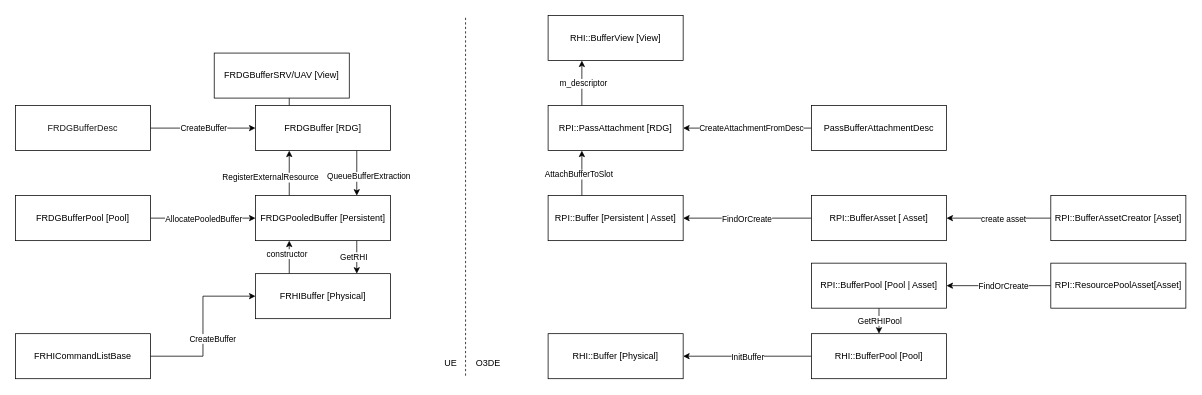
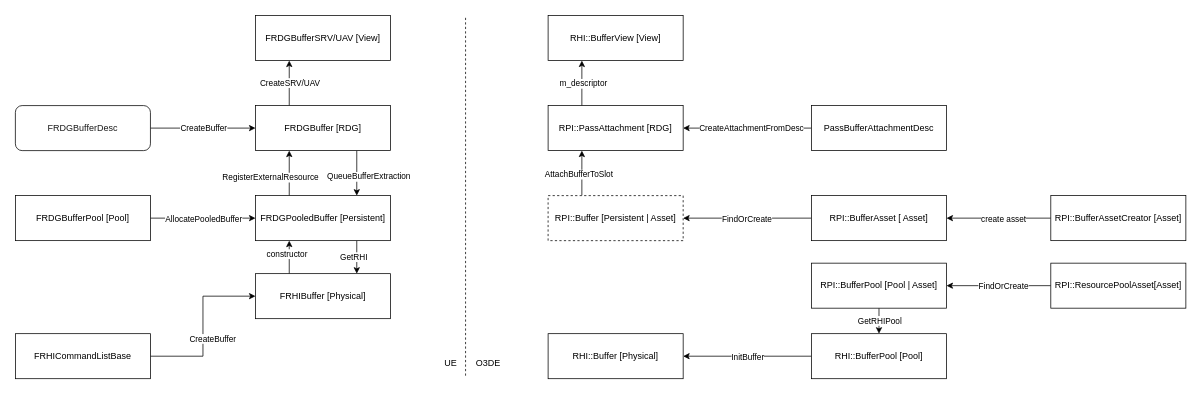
(282, 75) -> (323, 38)
(83, 128) -> (83, 128)
(615, 218) -> (615, 218)
